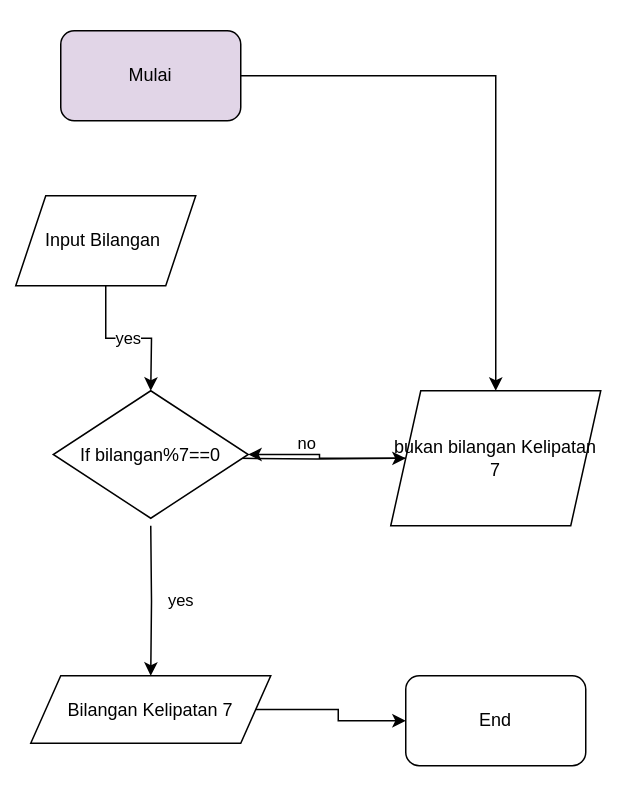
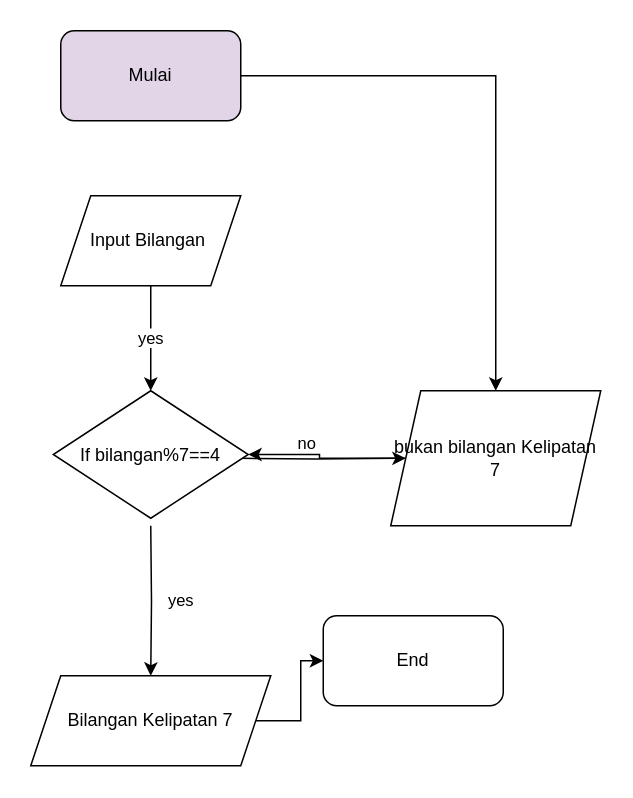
(106, 241) -> (151, 241)
(151, 455) -> (151, 455)
(151, 710) -> (151, 721)
(496, 721) -> (413, 661)
